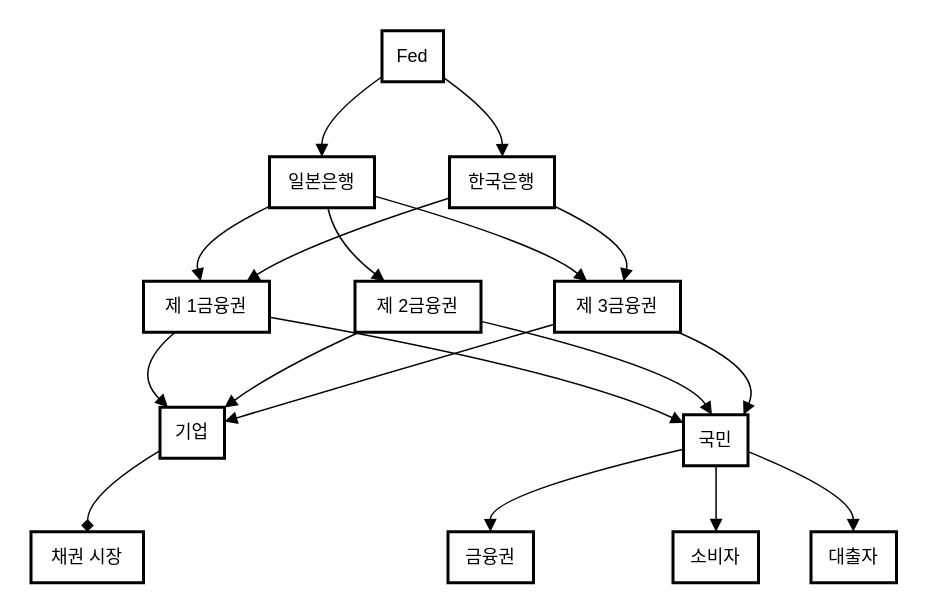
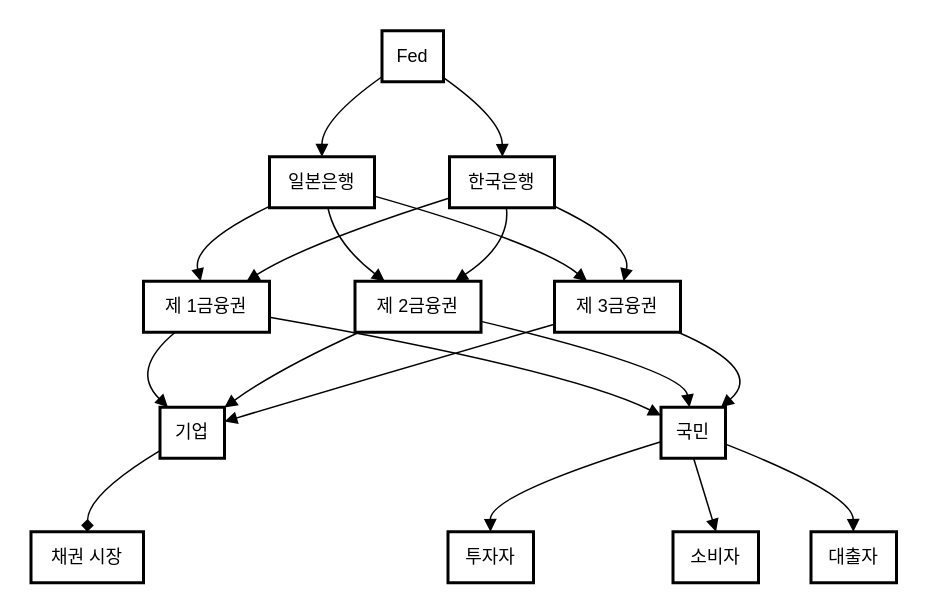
none -> (496, 246)
(716, 440) -> (693, 433)
(491, 557) -> (491, 557)
